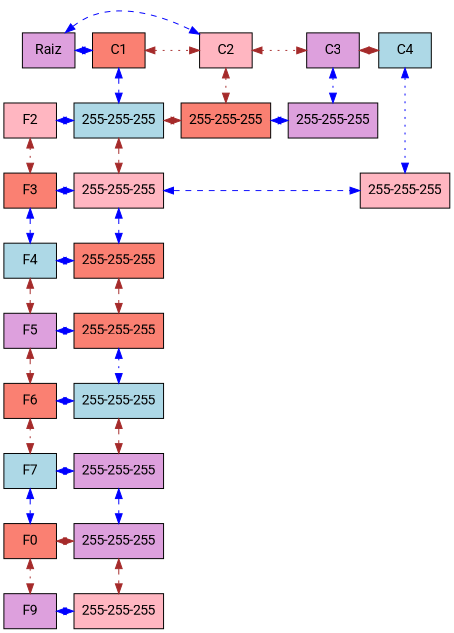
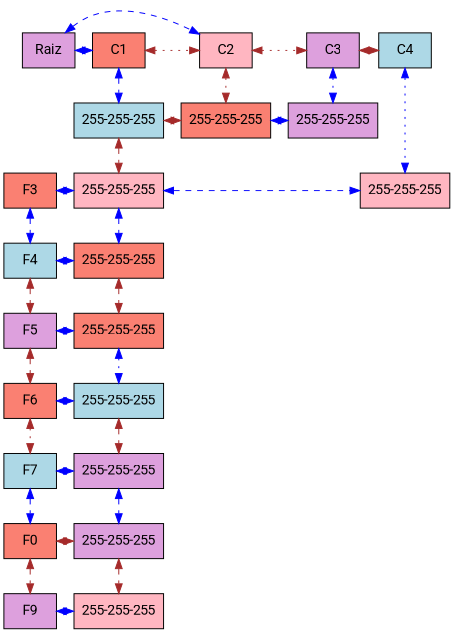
(30, 121) -> none
(30, 576) -> (30, 576)
